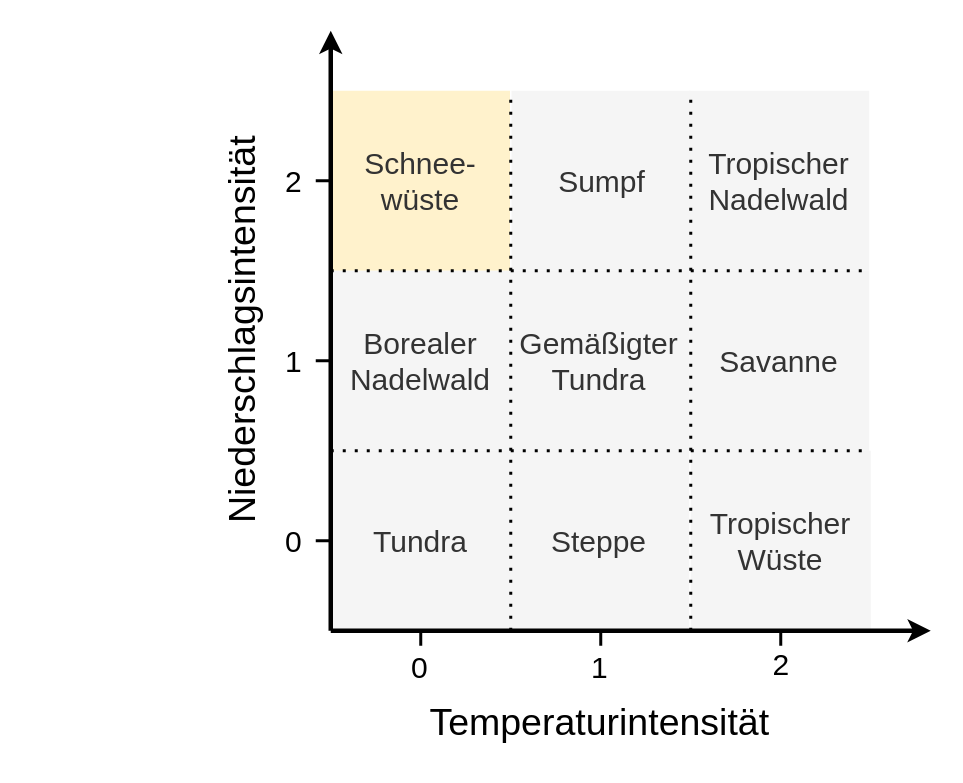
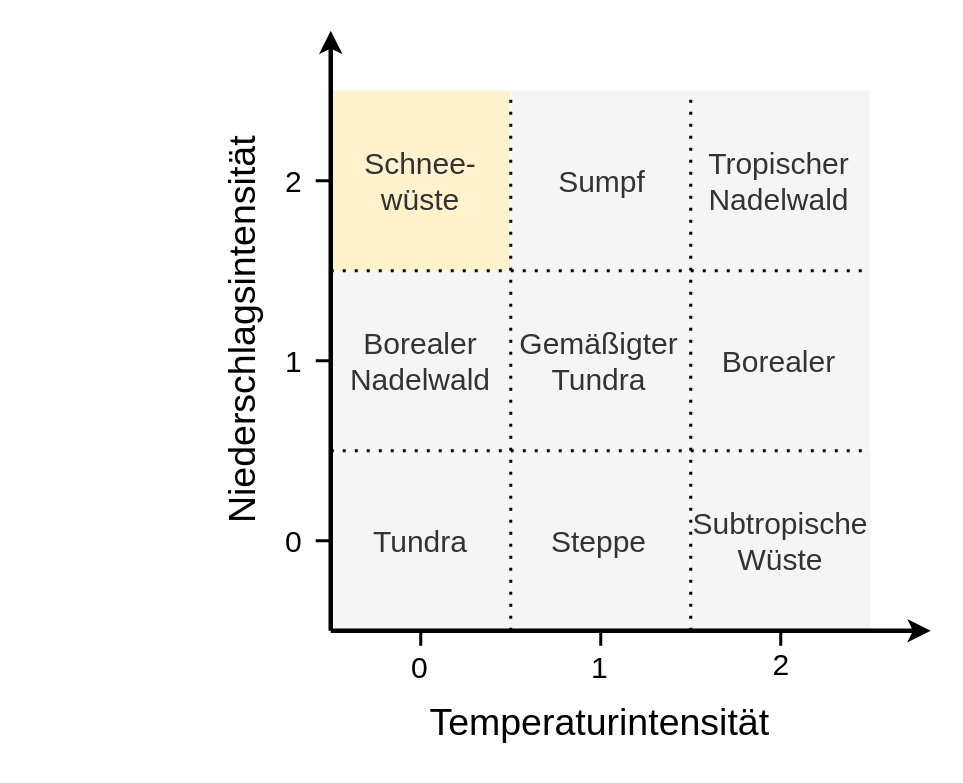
(779, 361) -> (779, 361)
(781, 541) -> (781, 541)
